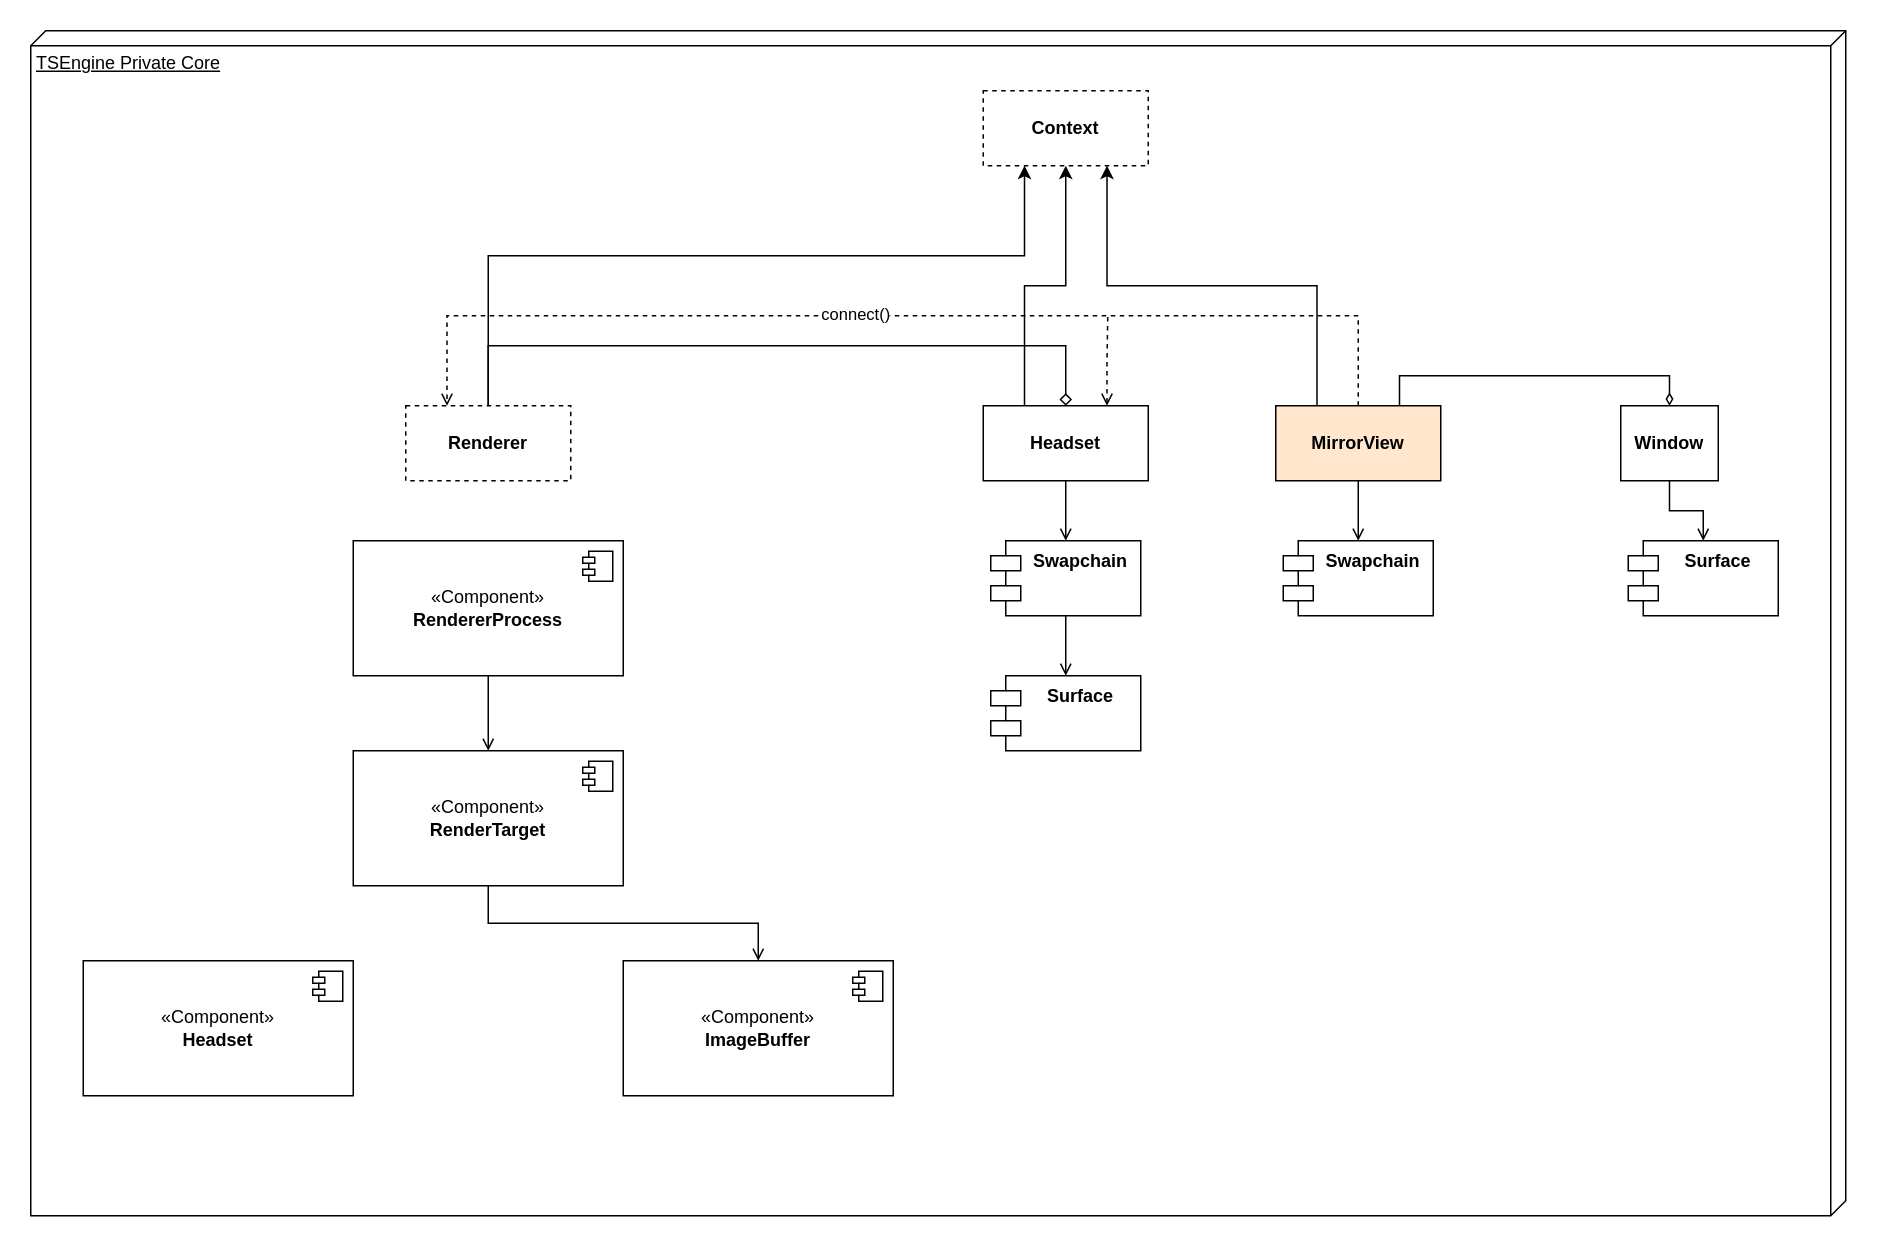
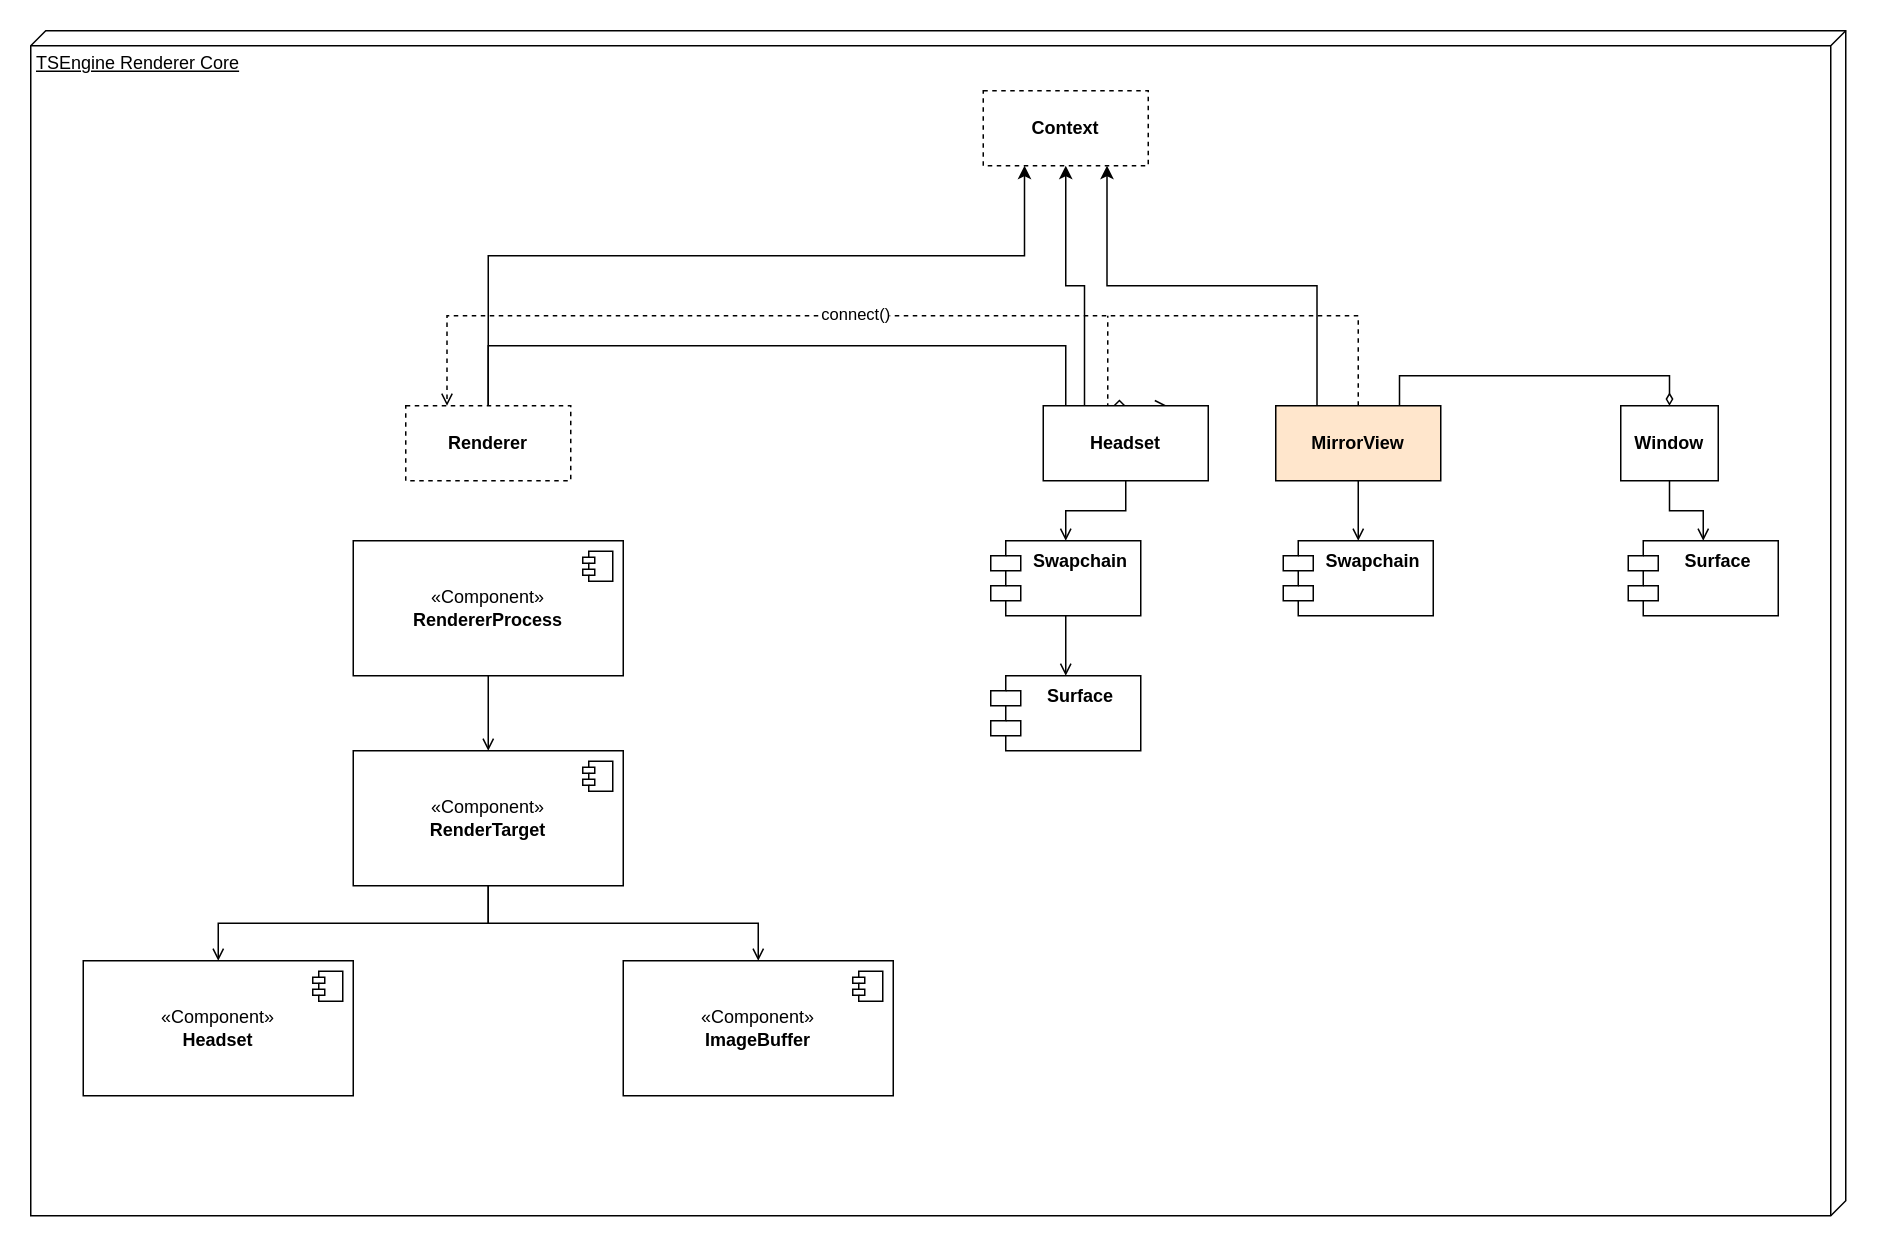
(133, 64) -> (141, 64)
(1066, 443) -> (1126, 443)
none -> (335, 923)
